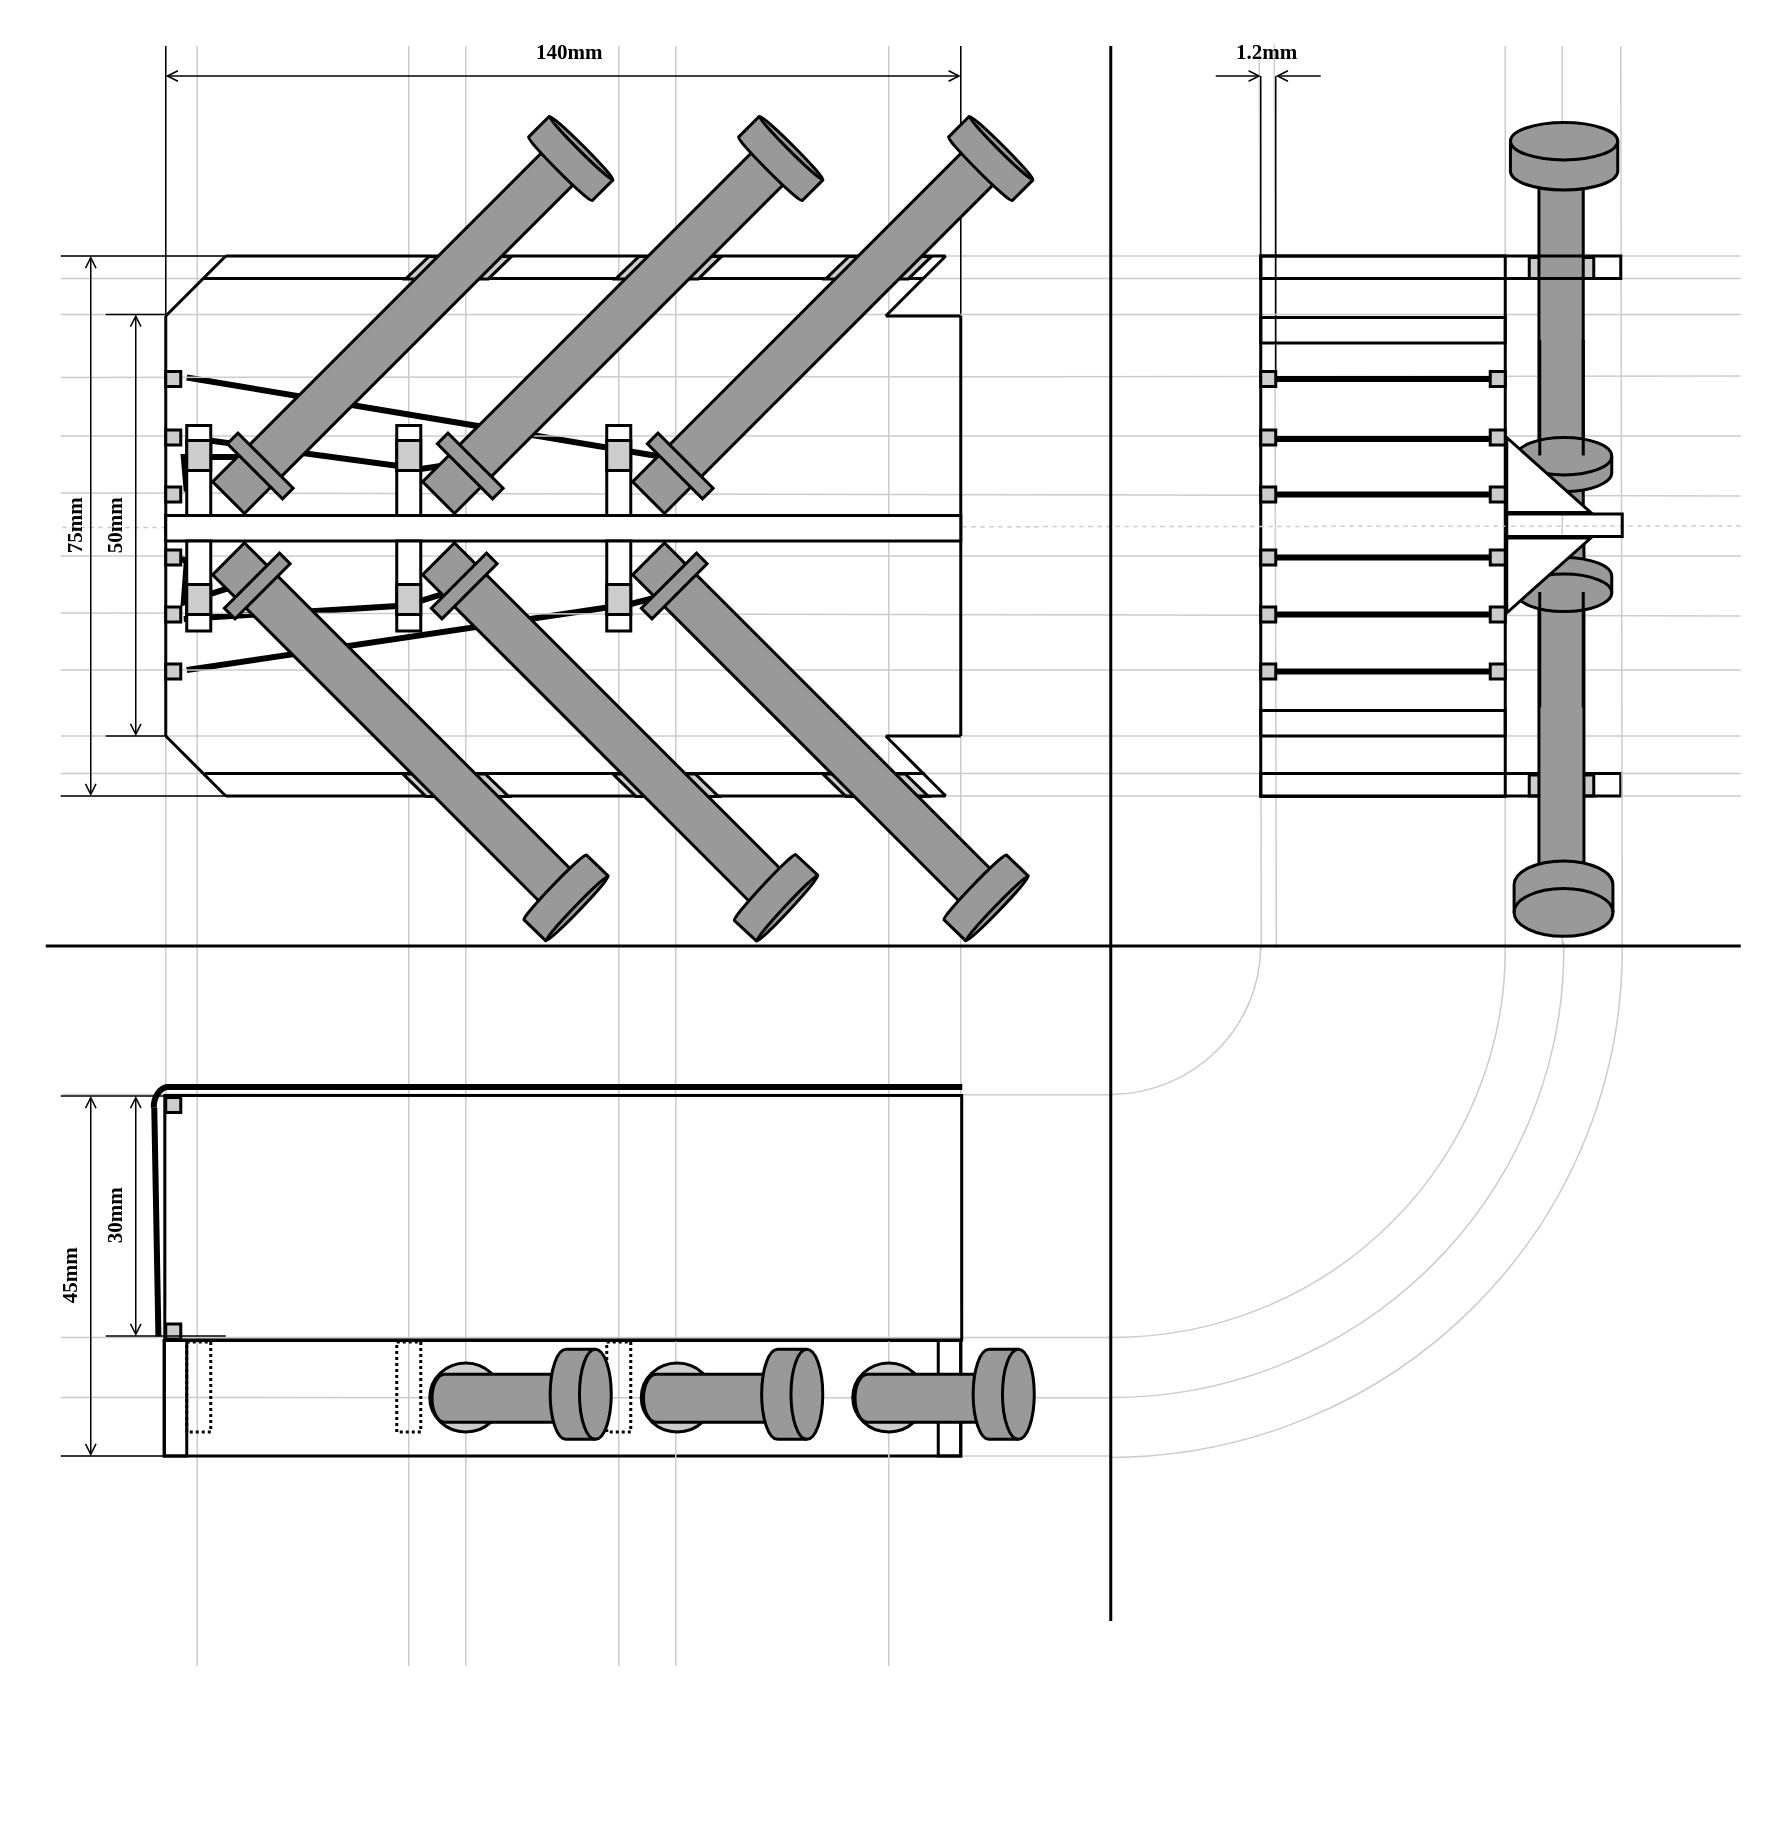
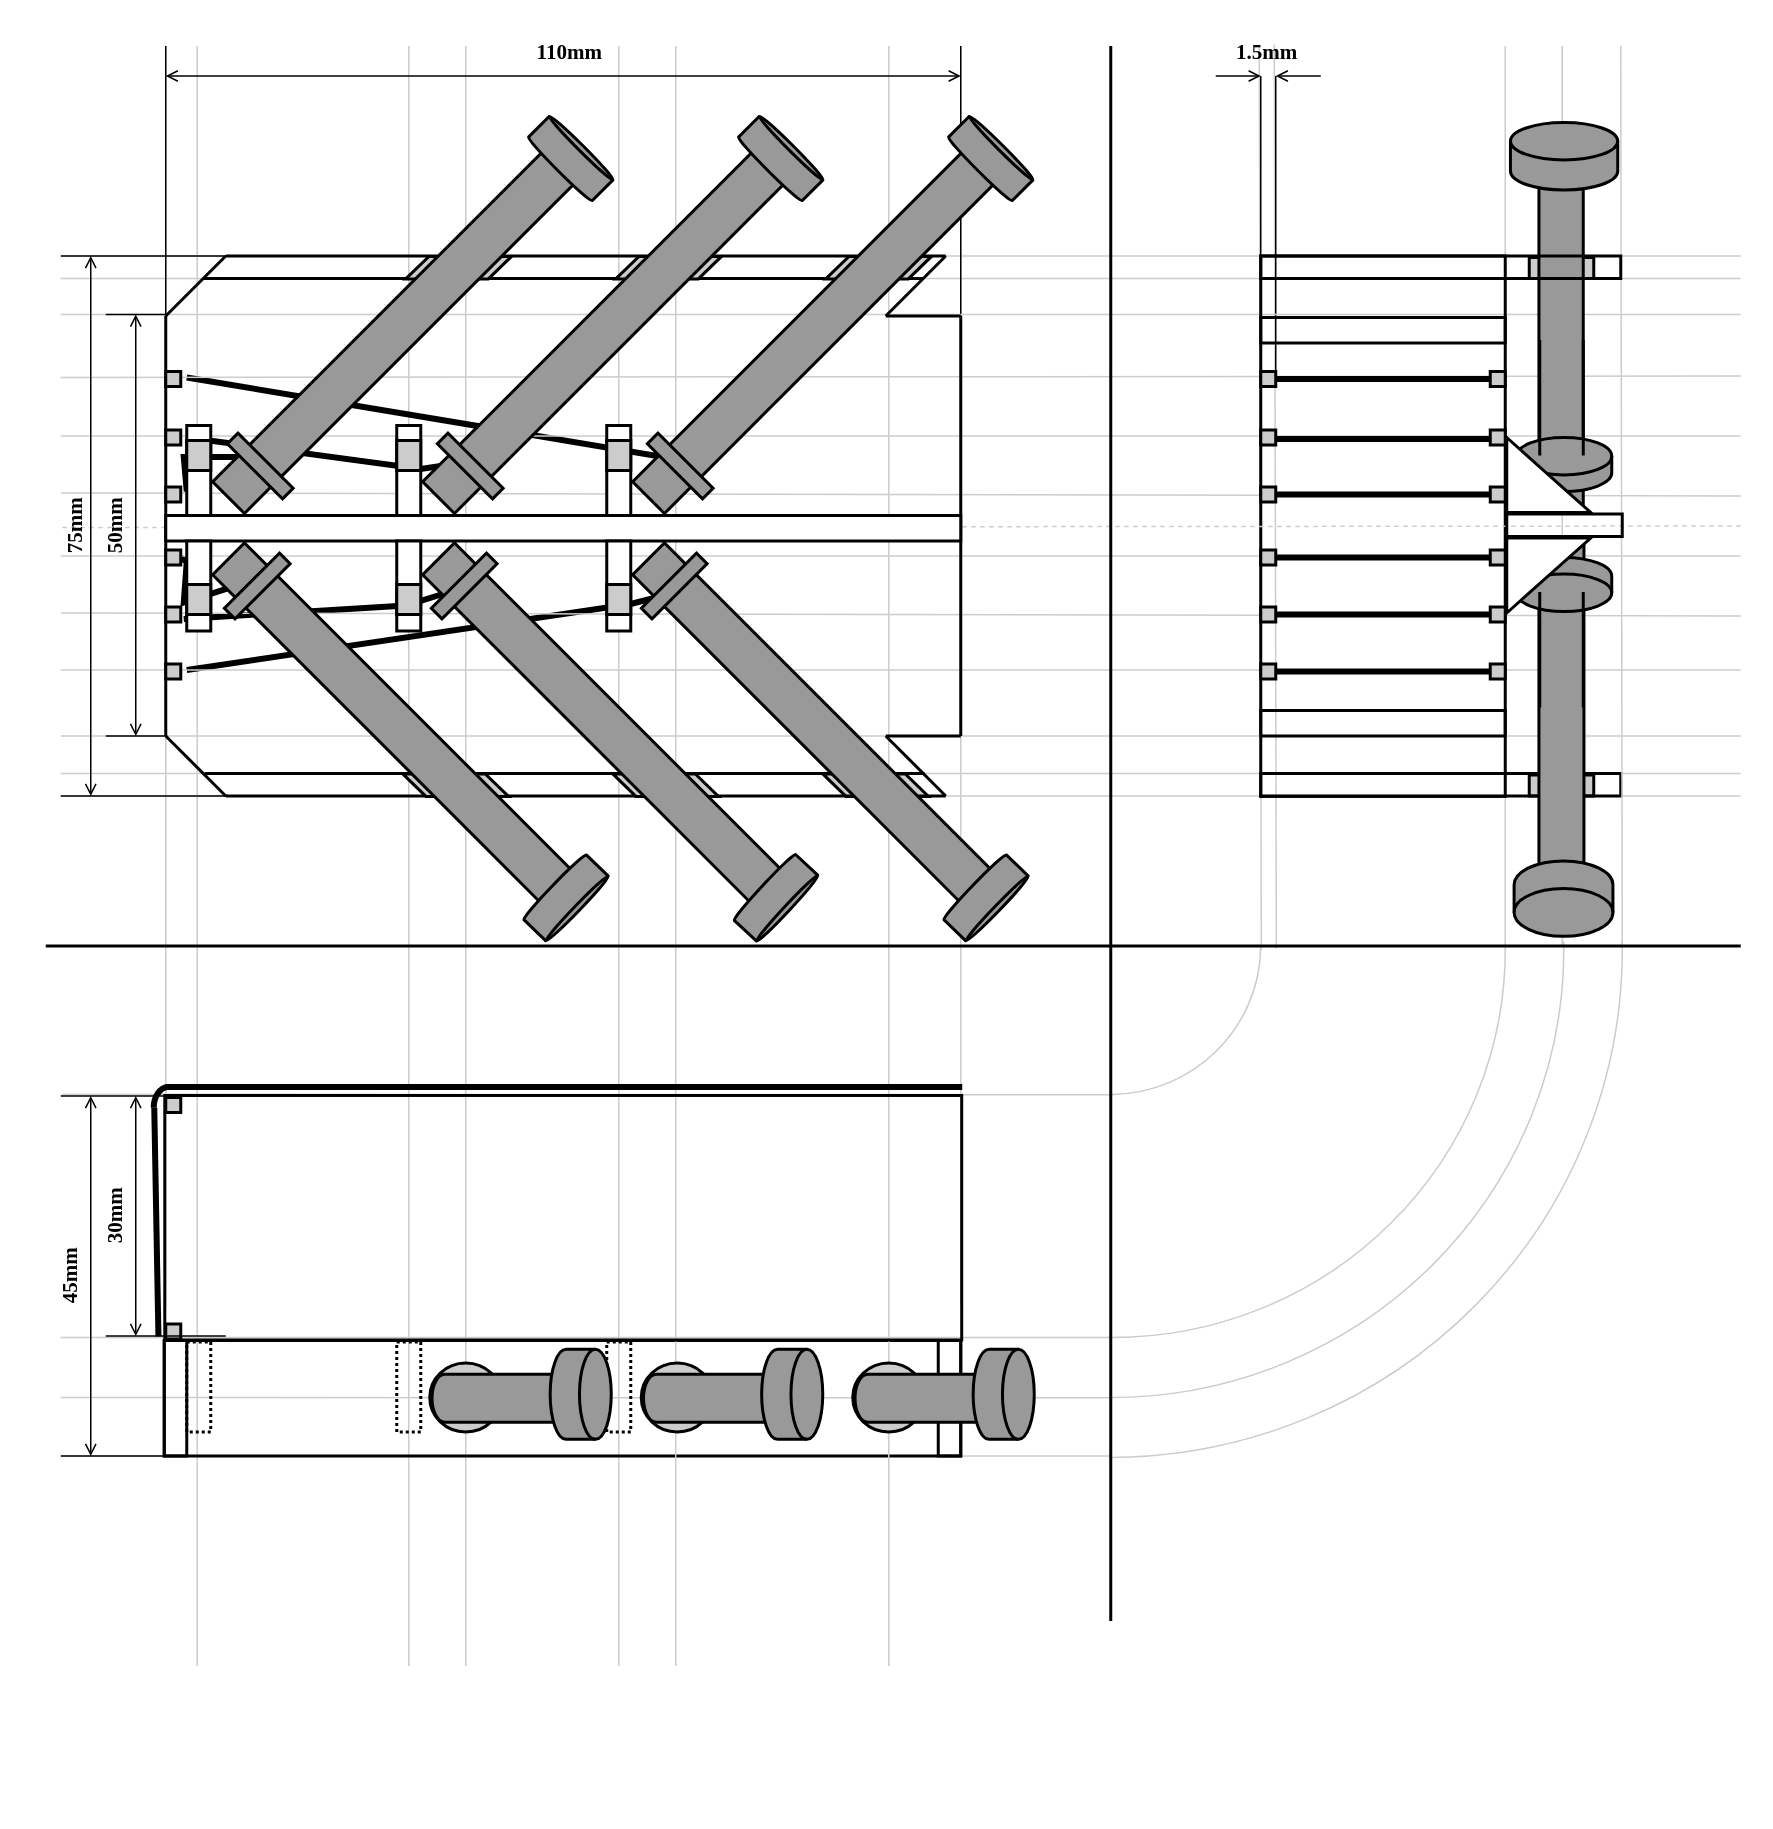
(570, 53) -> (570, 53)
(1268, 53) -> (1268, 53)
